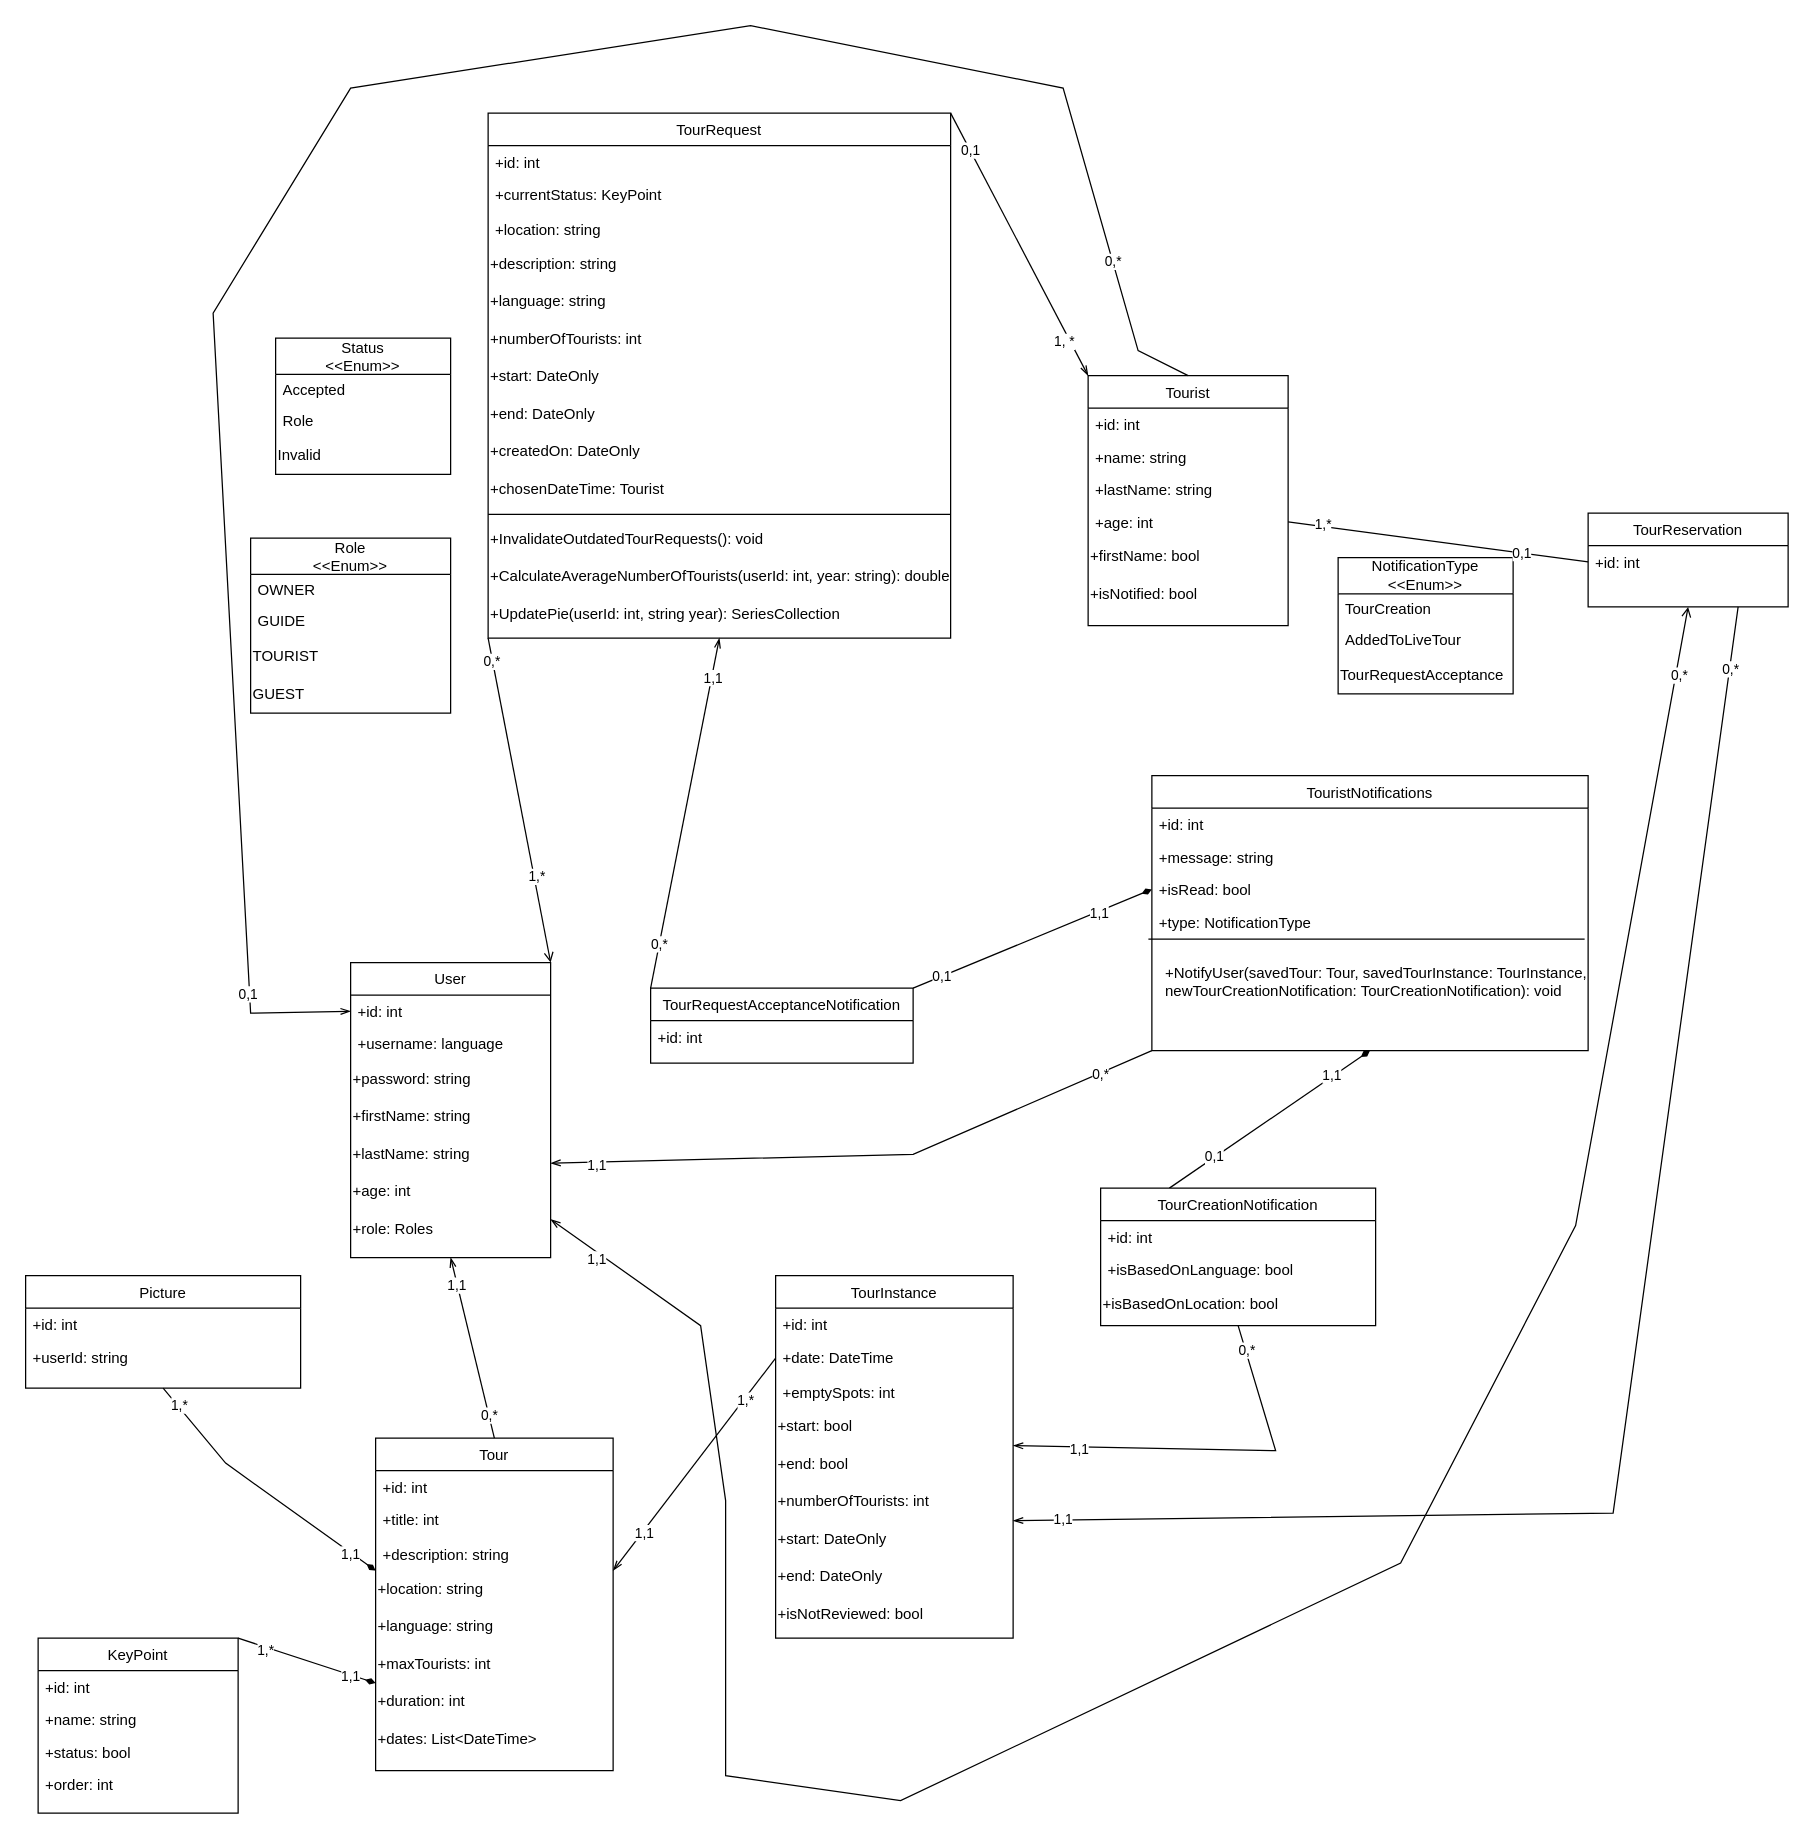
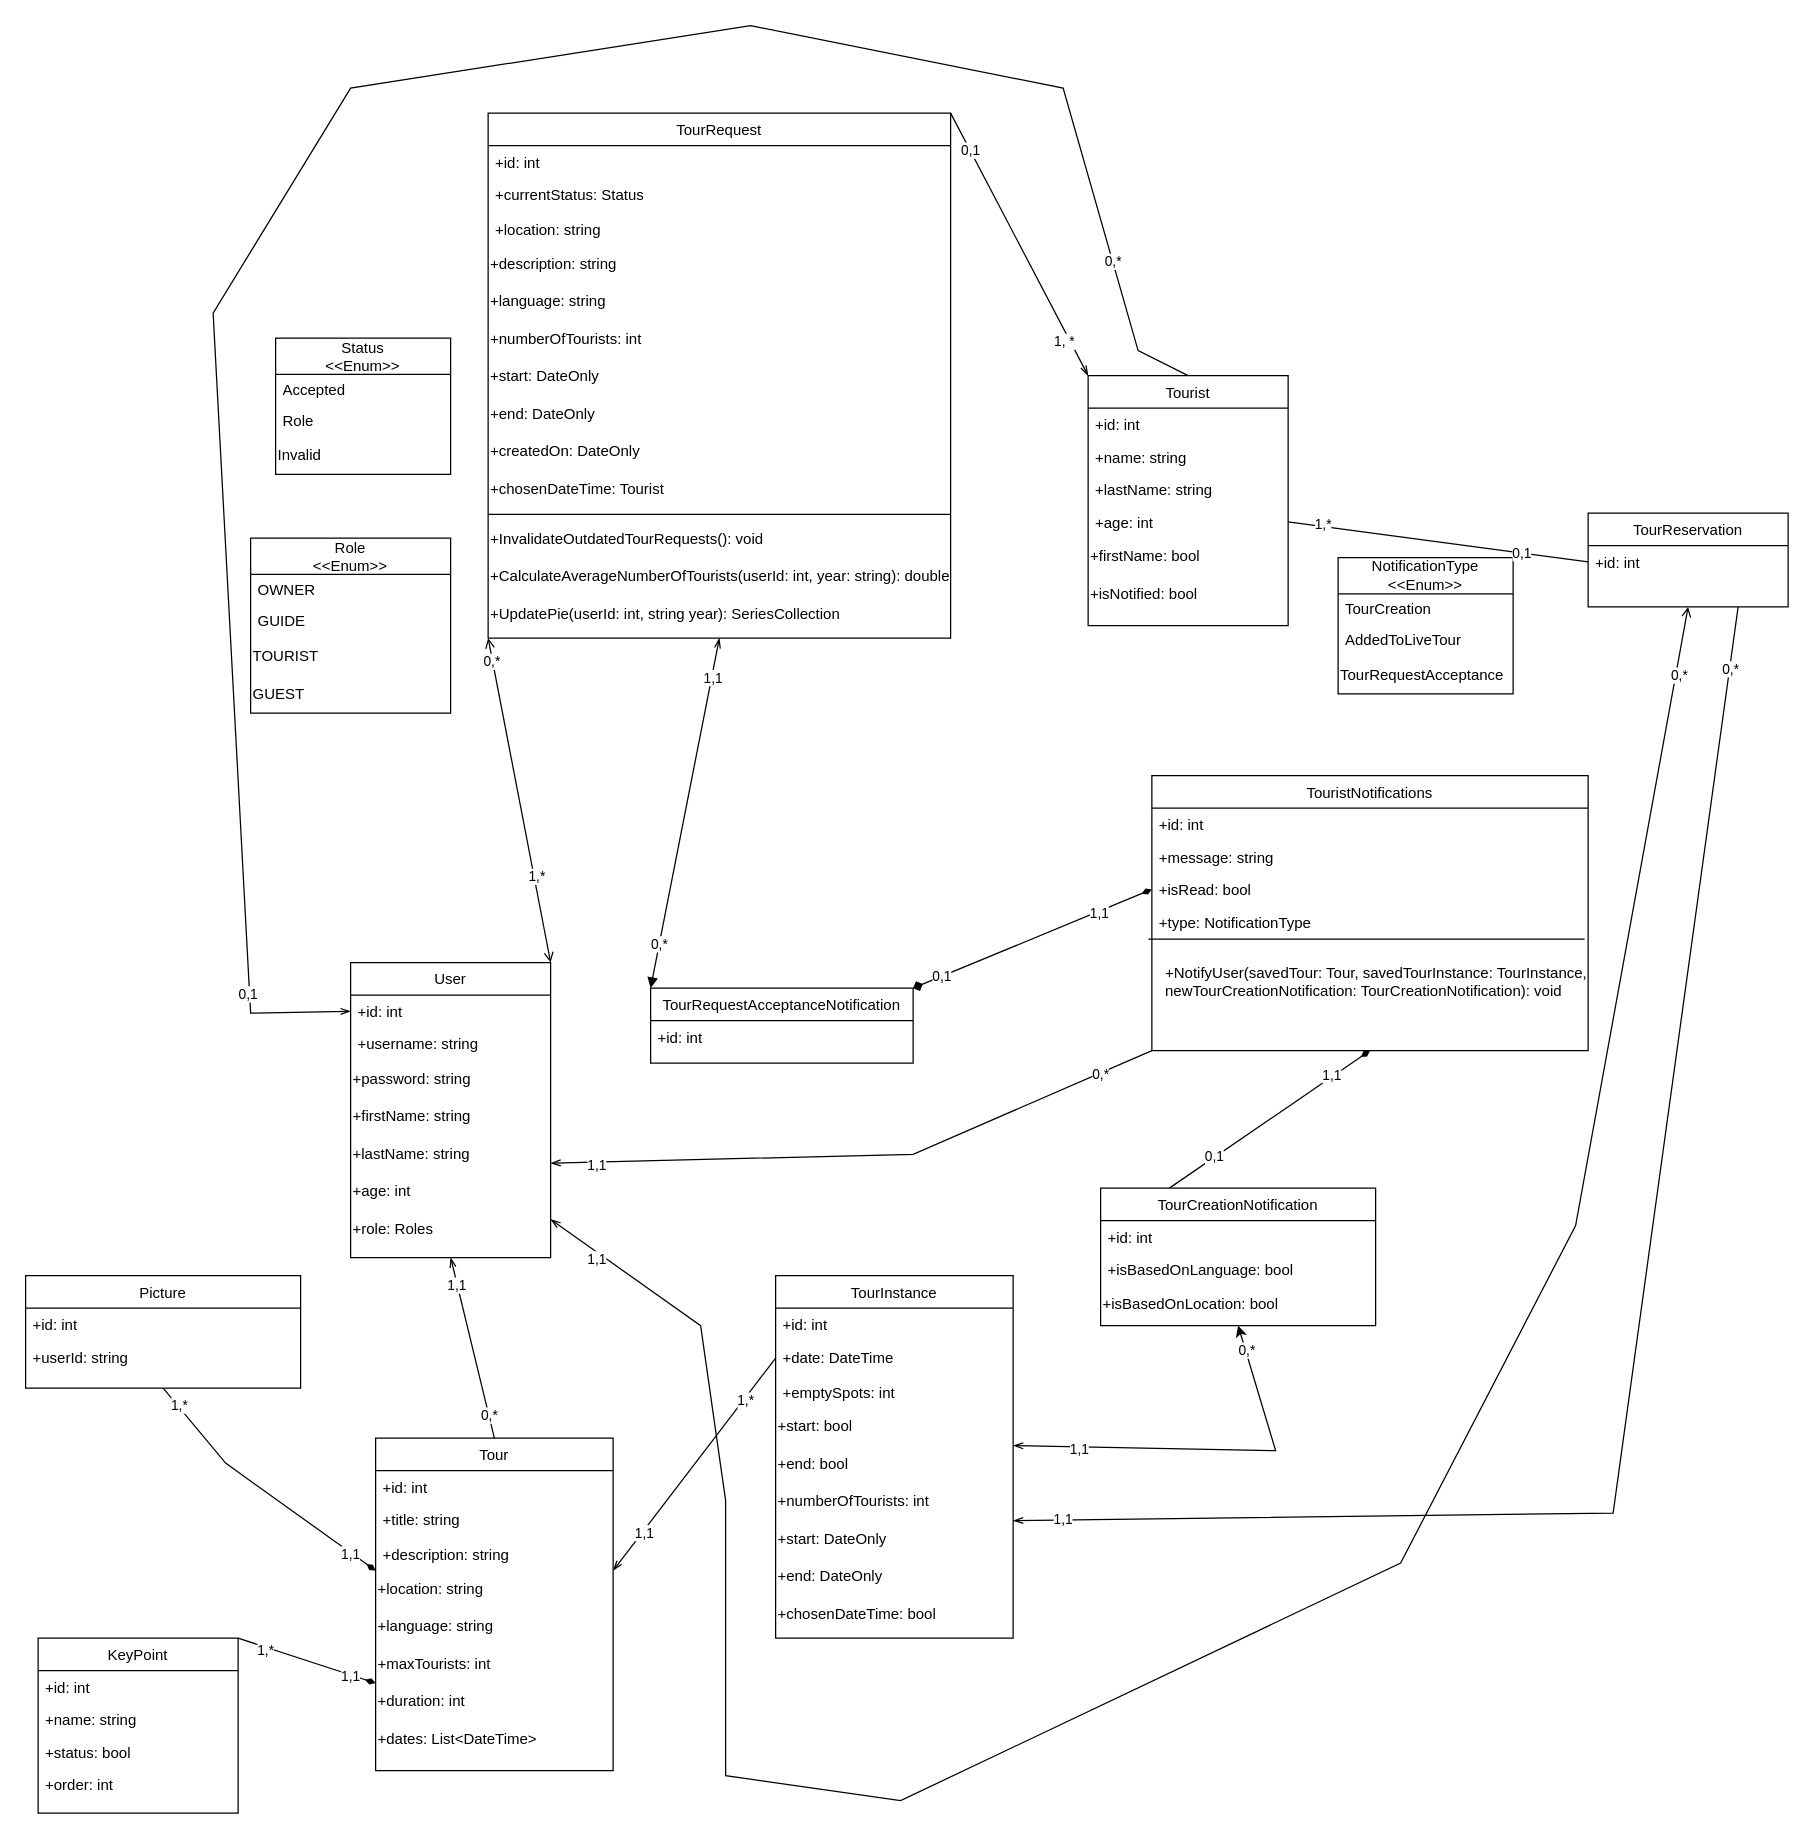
(590, 195) -> (584, 195)
(489, 644) -> (489, 644)
(652, 981) -> (653, 976)
(919, 986) -> (923, 984)
(431, 1044) -> (423, 1044)
(1240, 1332) -> (1241, 1335)
(419, 1520) -> (432, 1520)
(852, 1614) -> (859, 1614)
